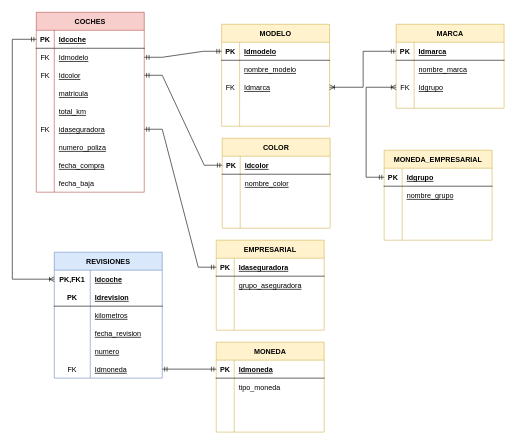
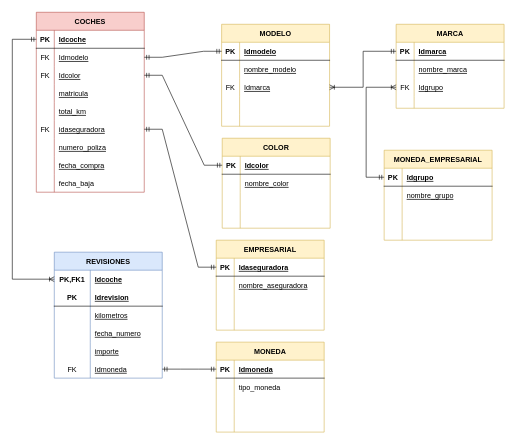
(273, 286) -> (275, 286)
(121, 334) -> (119, 334)
(107, 352) -> (108, 352)
